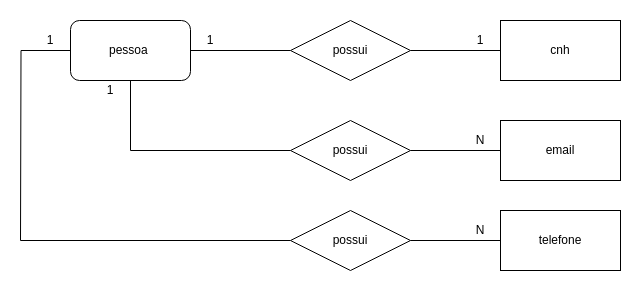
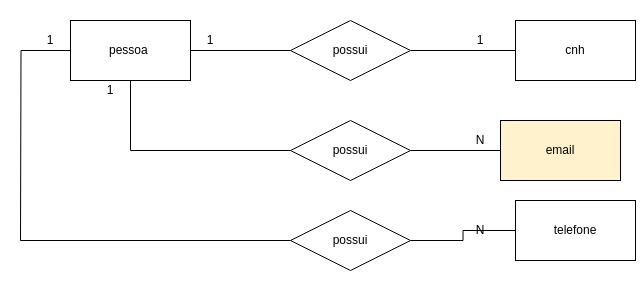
(131, 51) -> (131, 51)
(561, 51) -> (576, 51)
(561, 151) -> (561, 151)
(561, 241) -> (576, 231)
